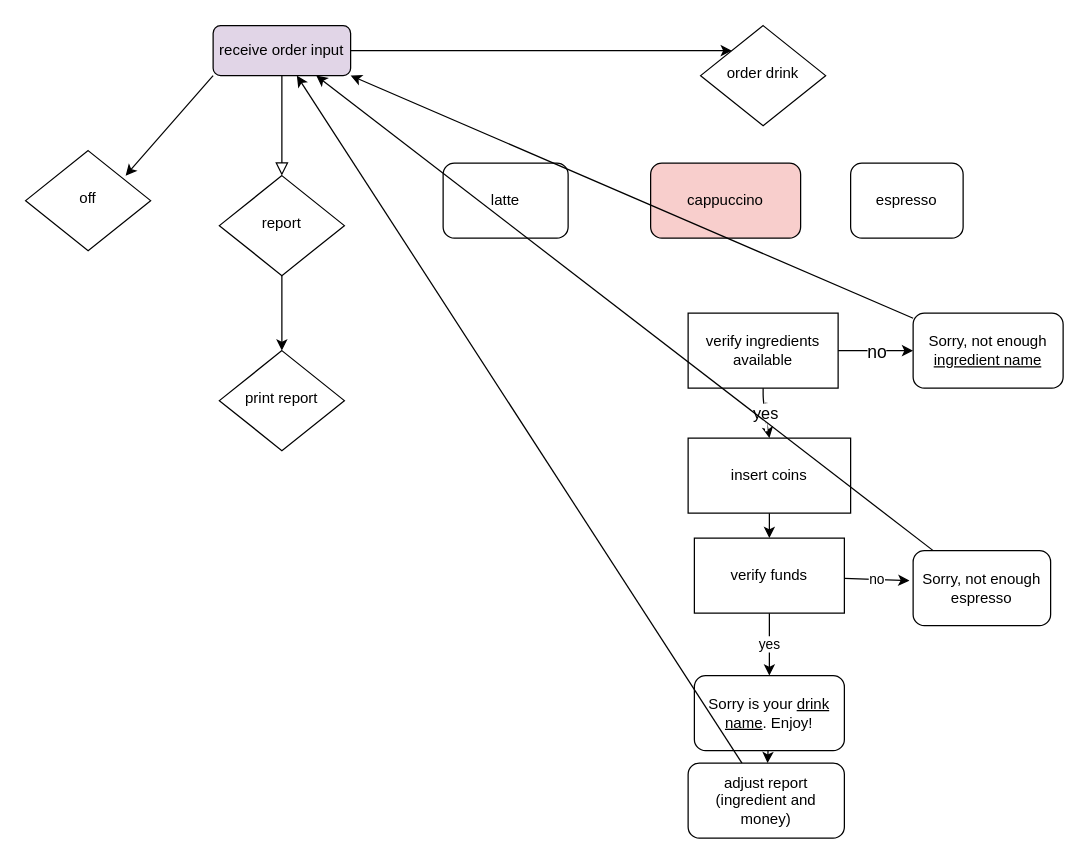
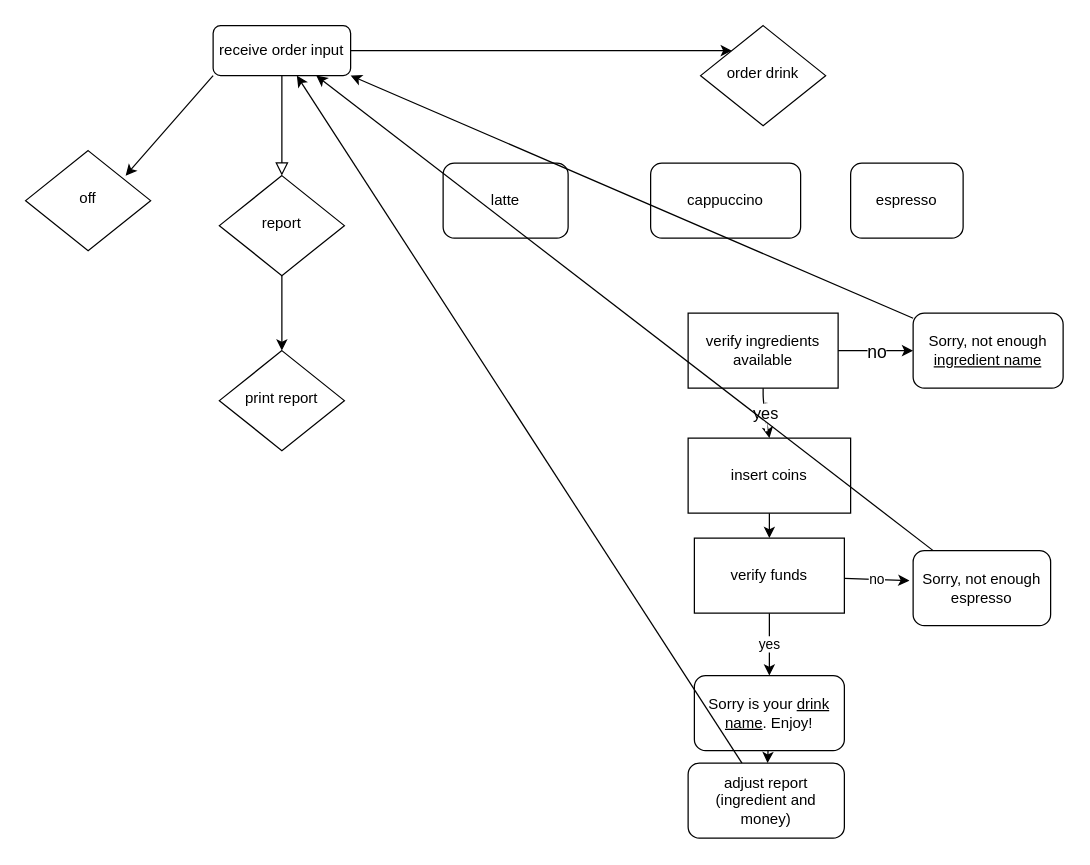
(282, 51) -> (282, 51)
(726, 201) -> (726, 201)
